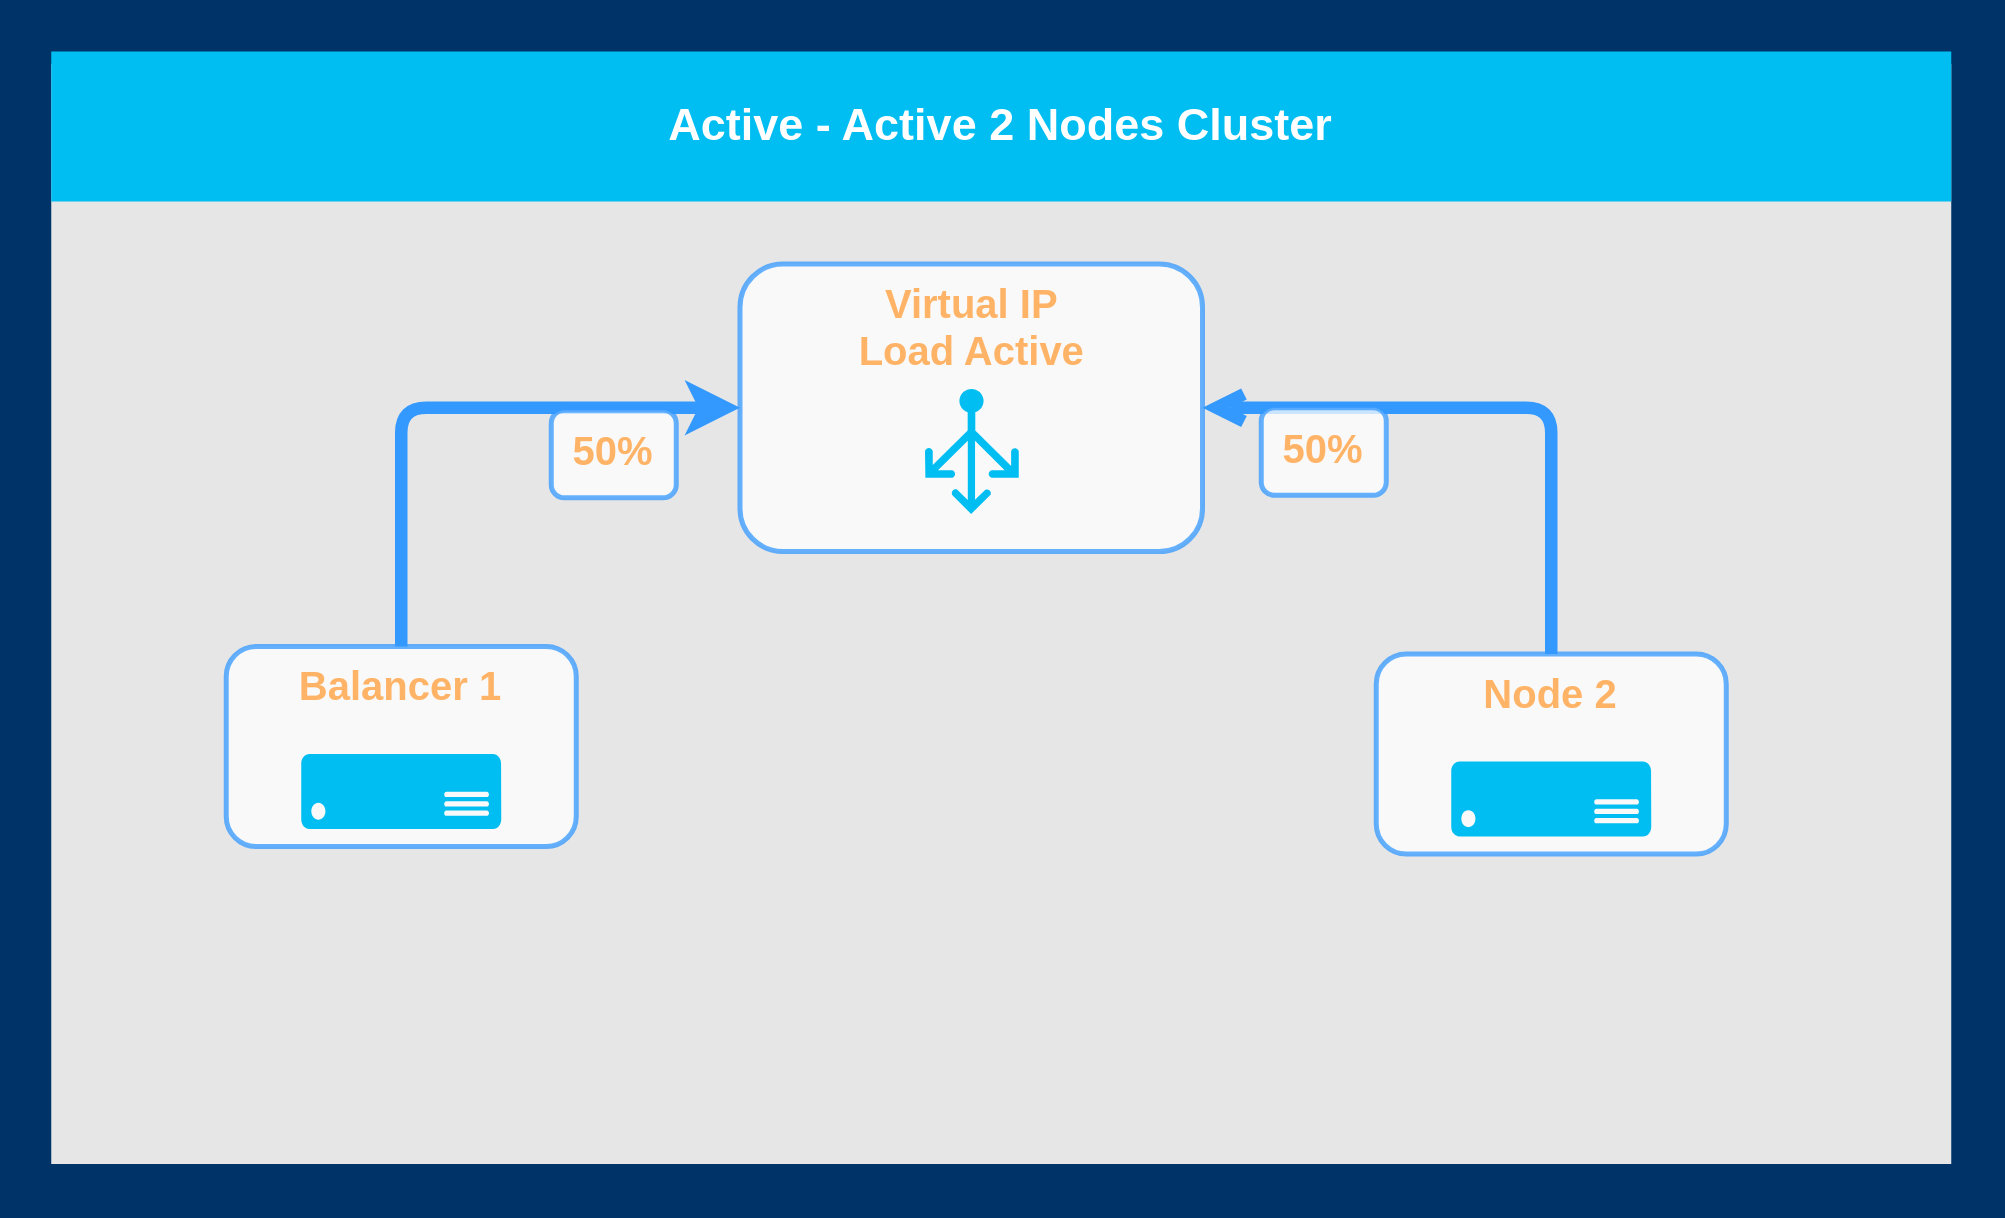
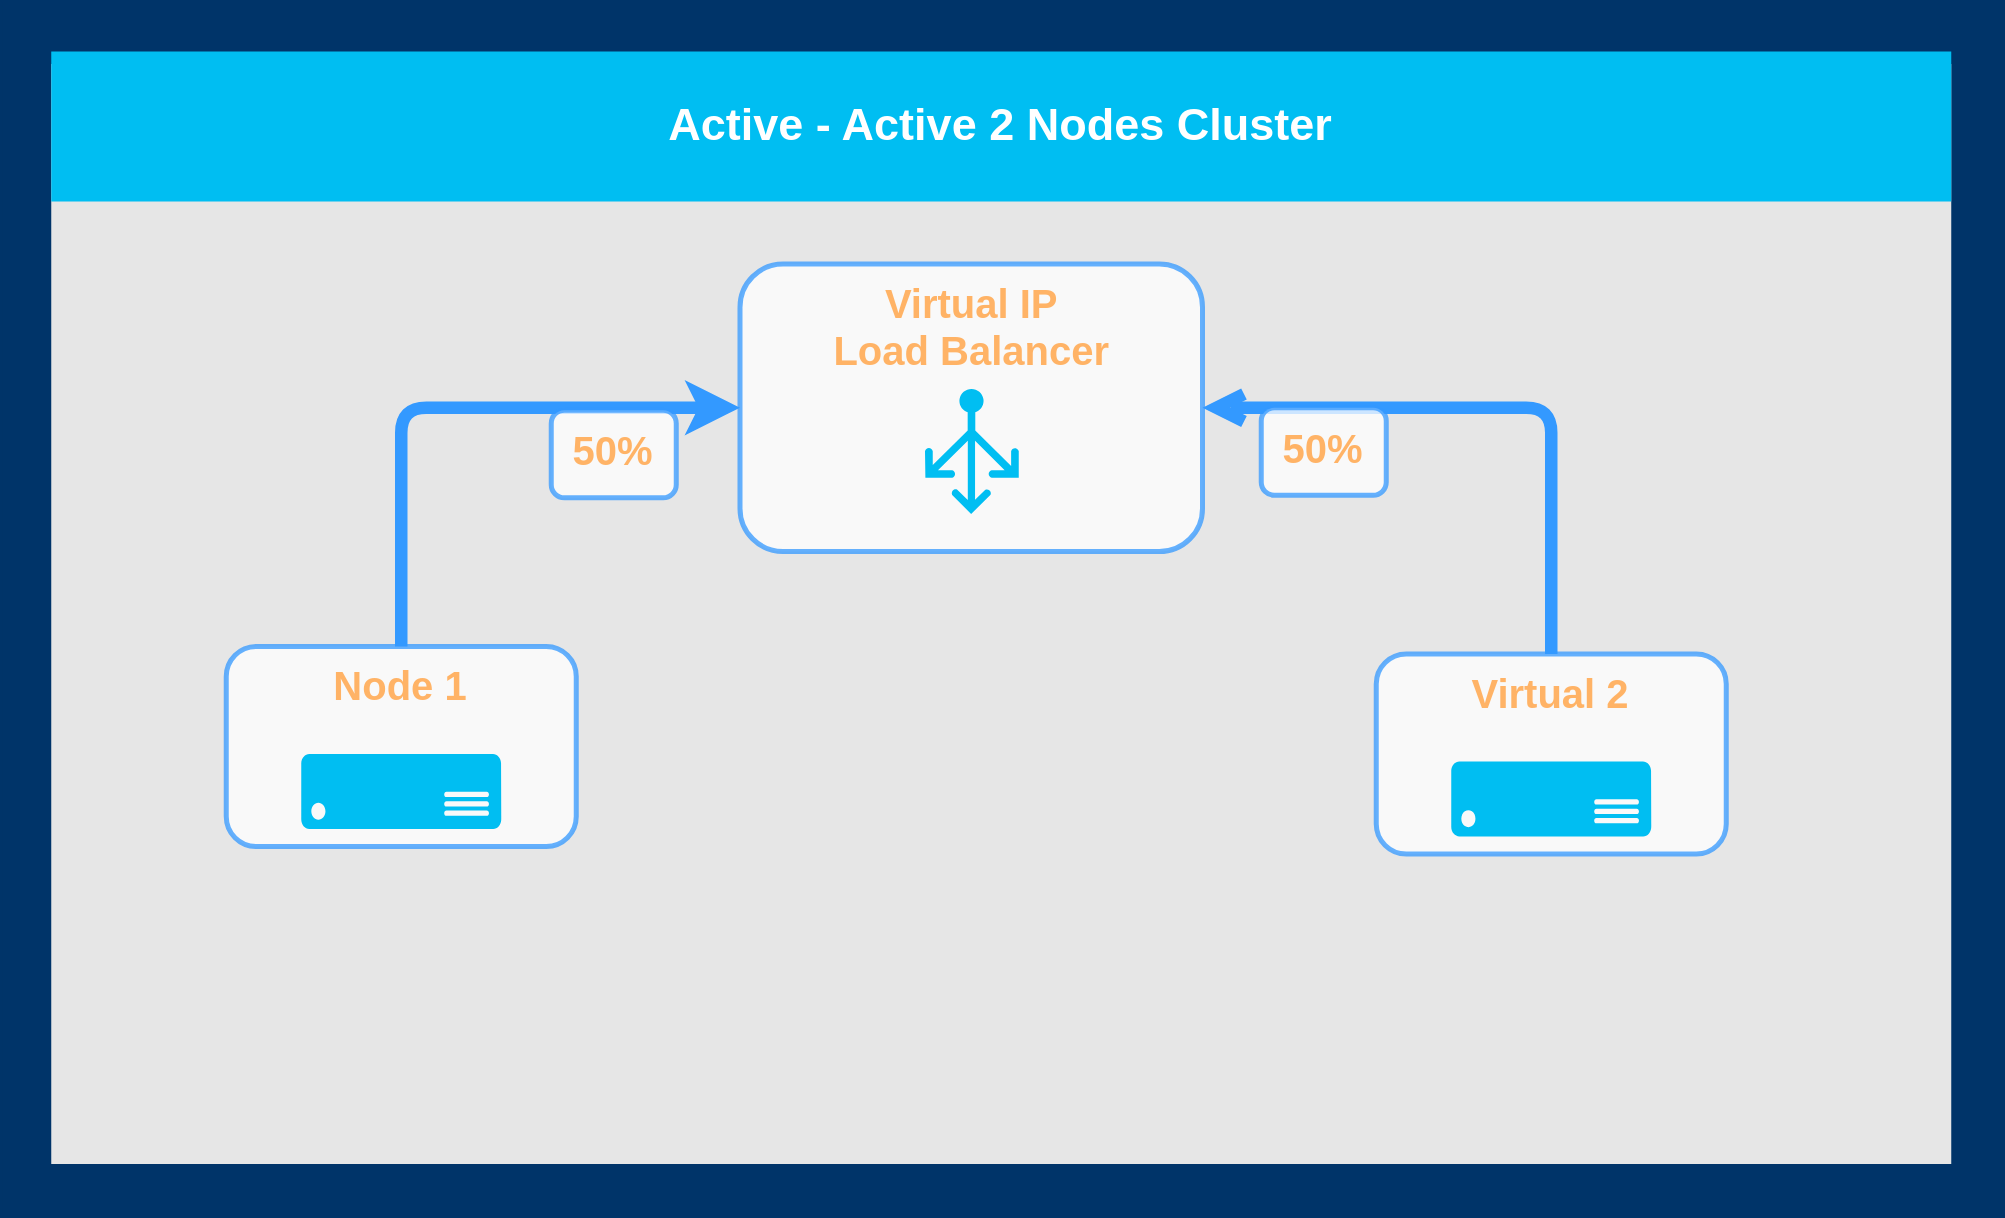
(973, 323) -> (973, 323)
(401, 685) -> (401, 685)
(1551, 692) -> (1551, 692)
